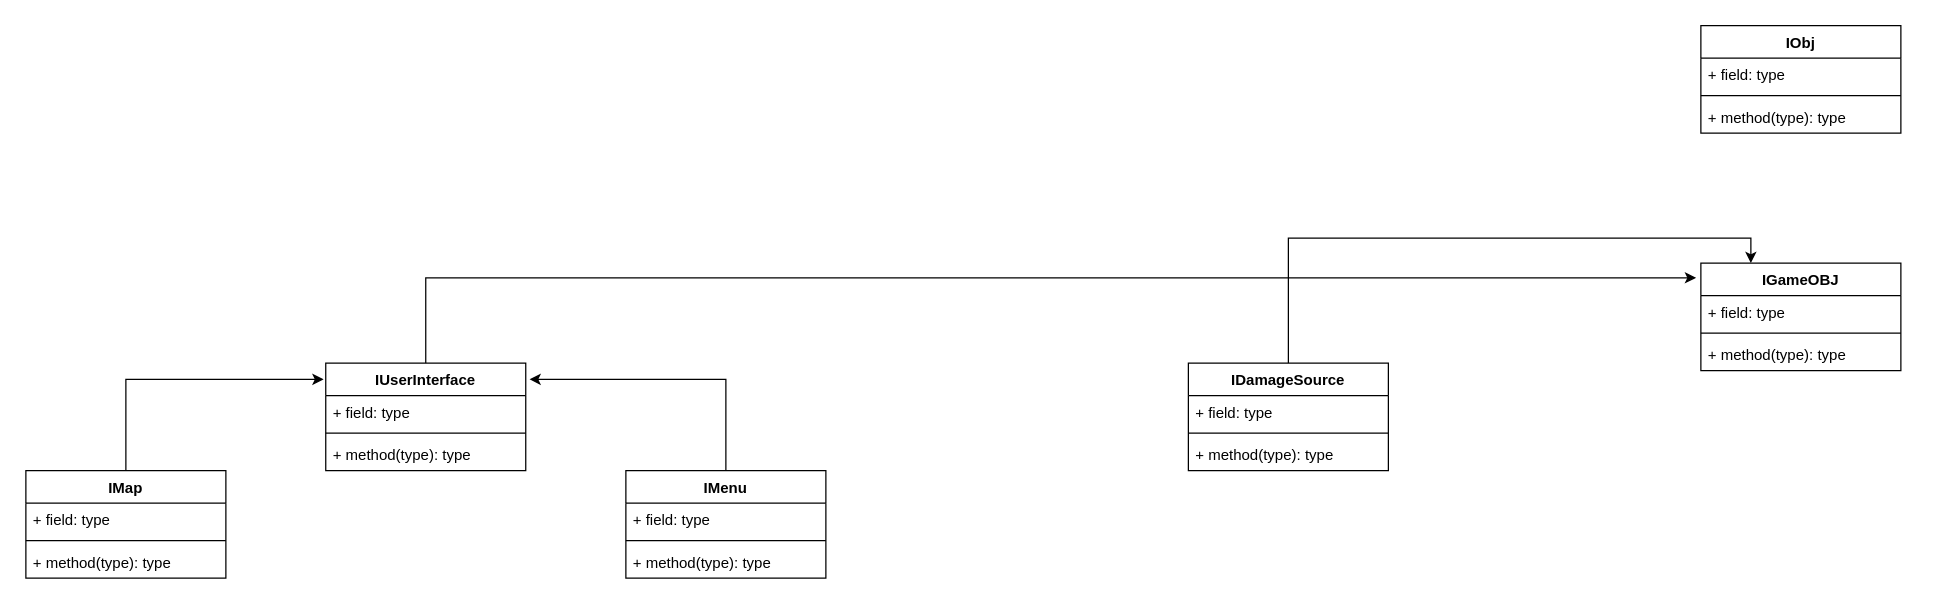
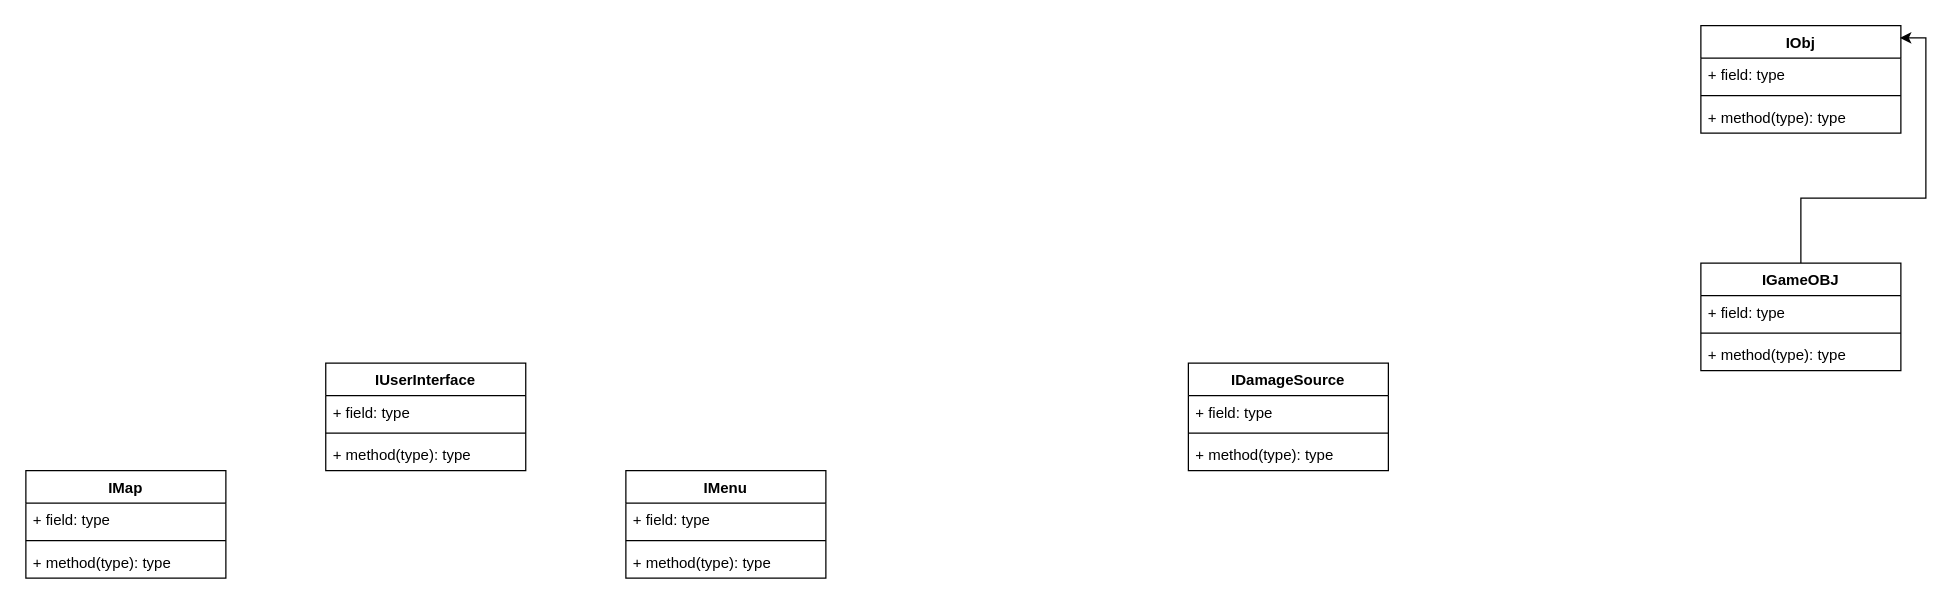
none -> (1919, 198)
(1465, 238) -> none
(1014, 278) -> none
(175, 379) -> none
(678, 379) -> none
